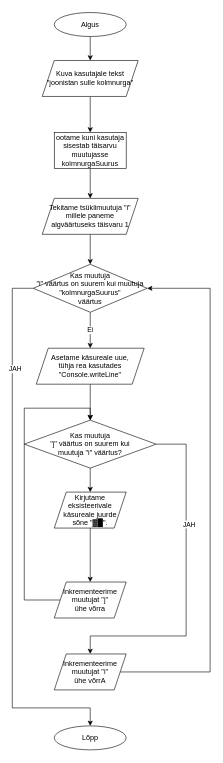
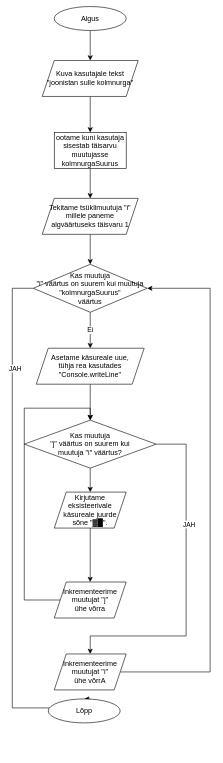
(90, 24) -> (90, 18)
(90, 738) -> (84, 711)
